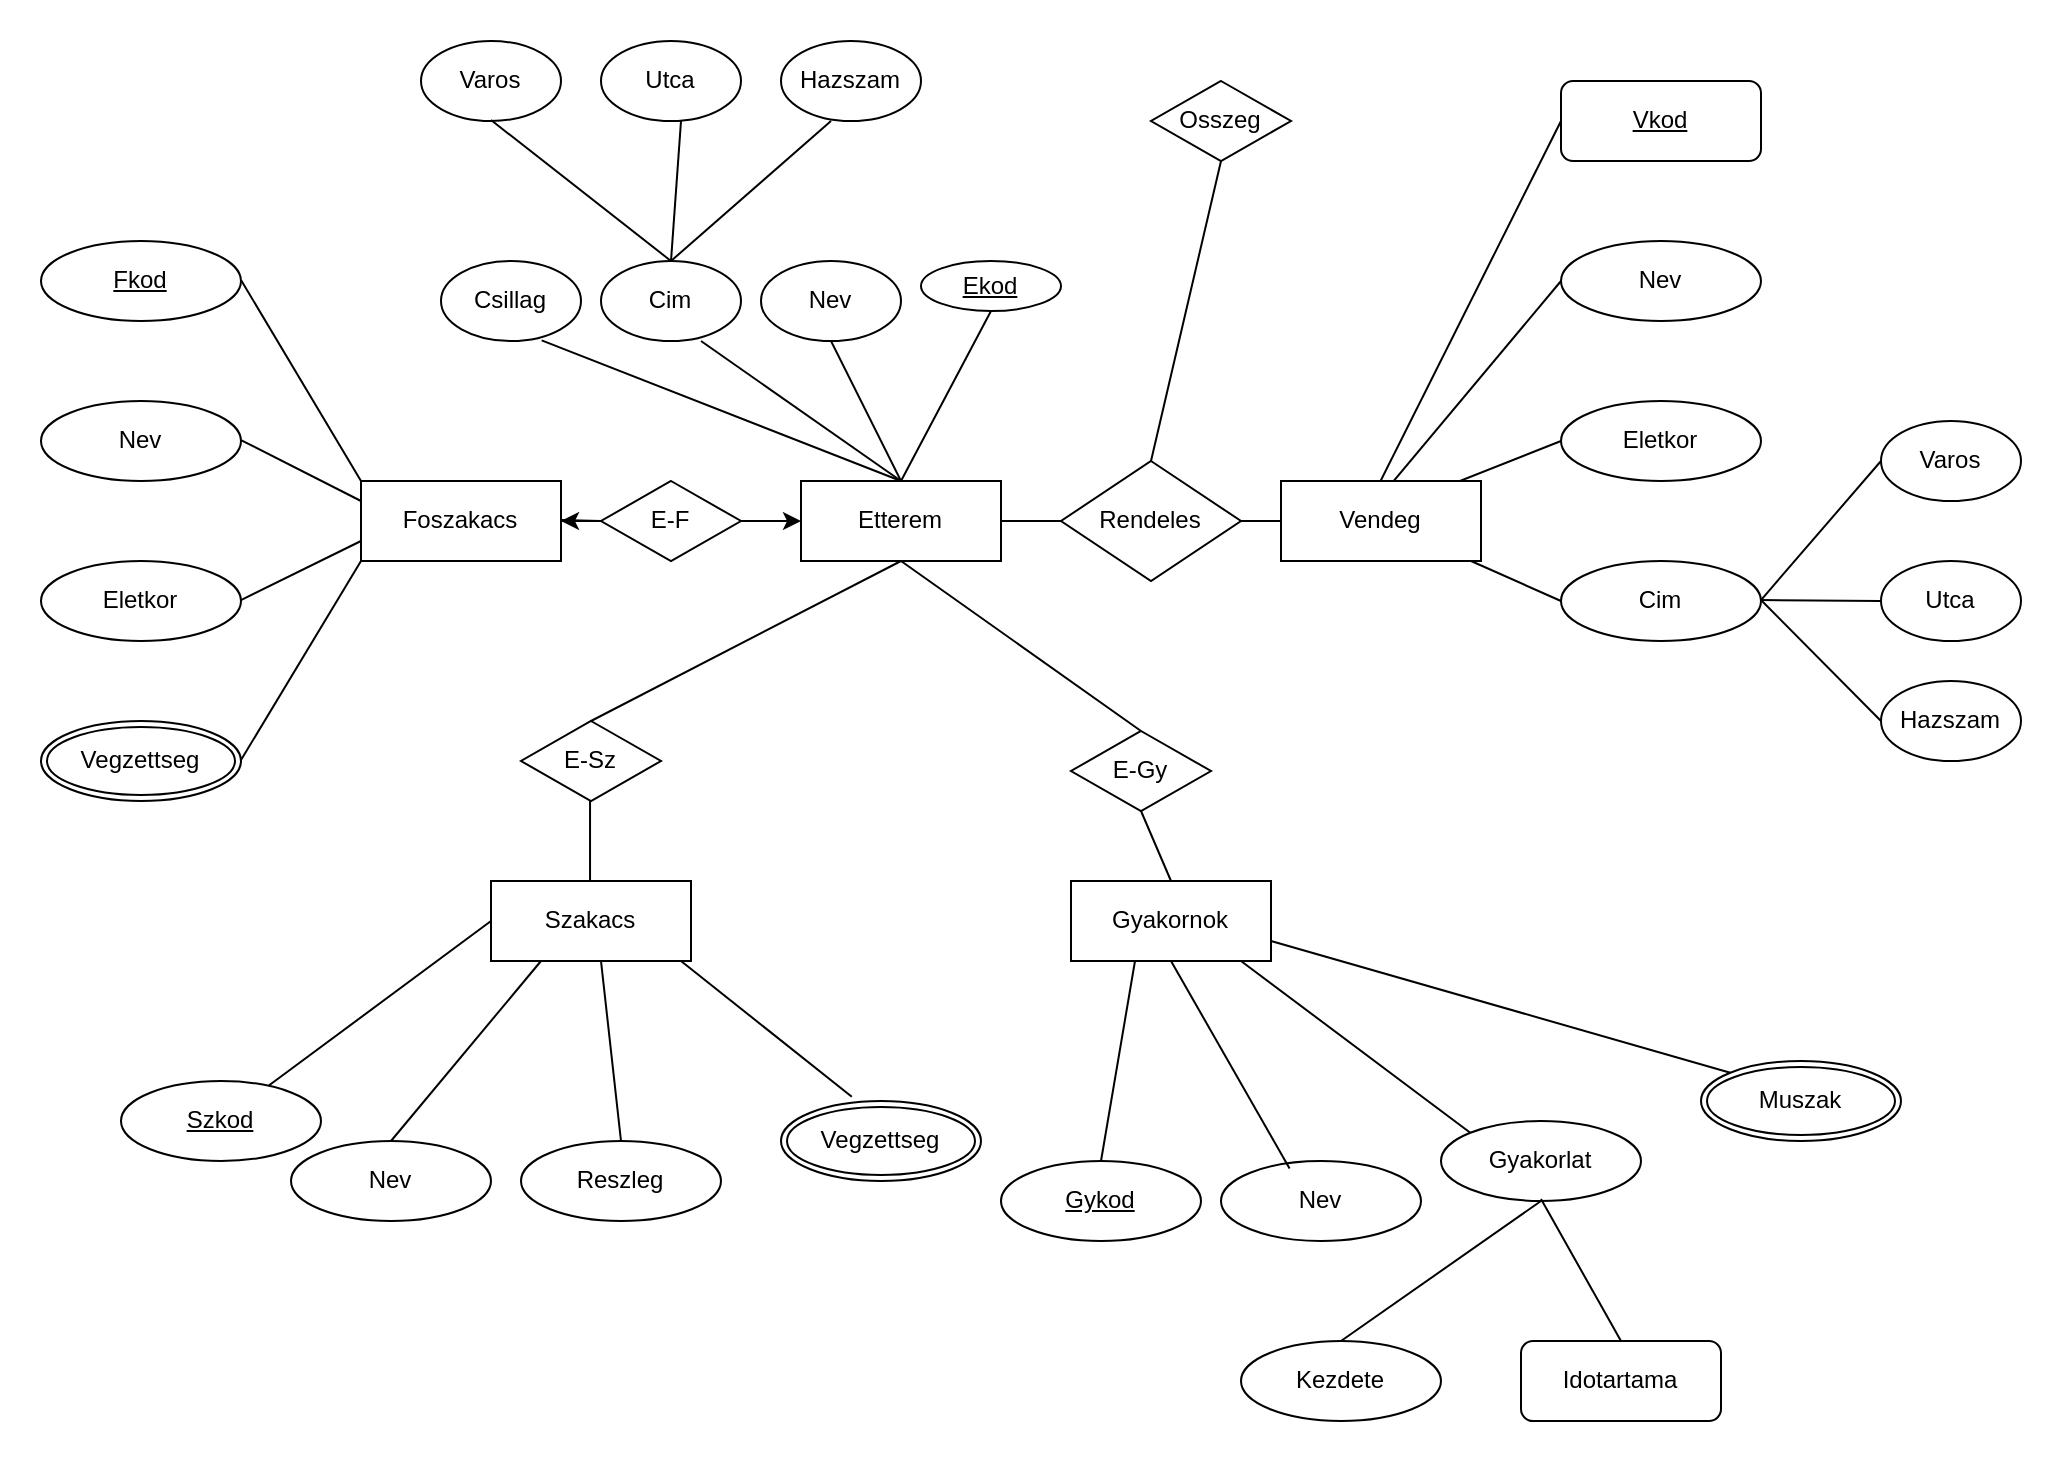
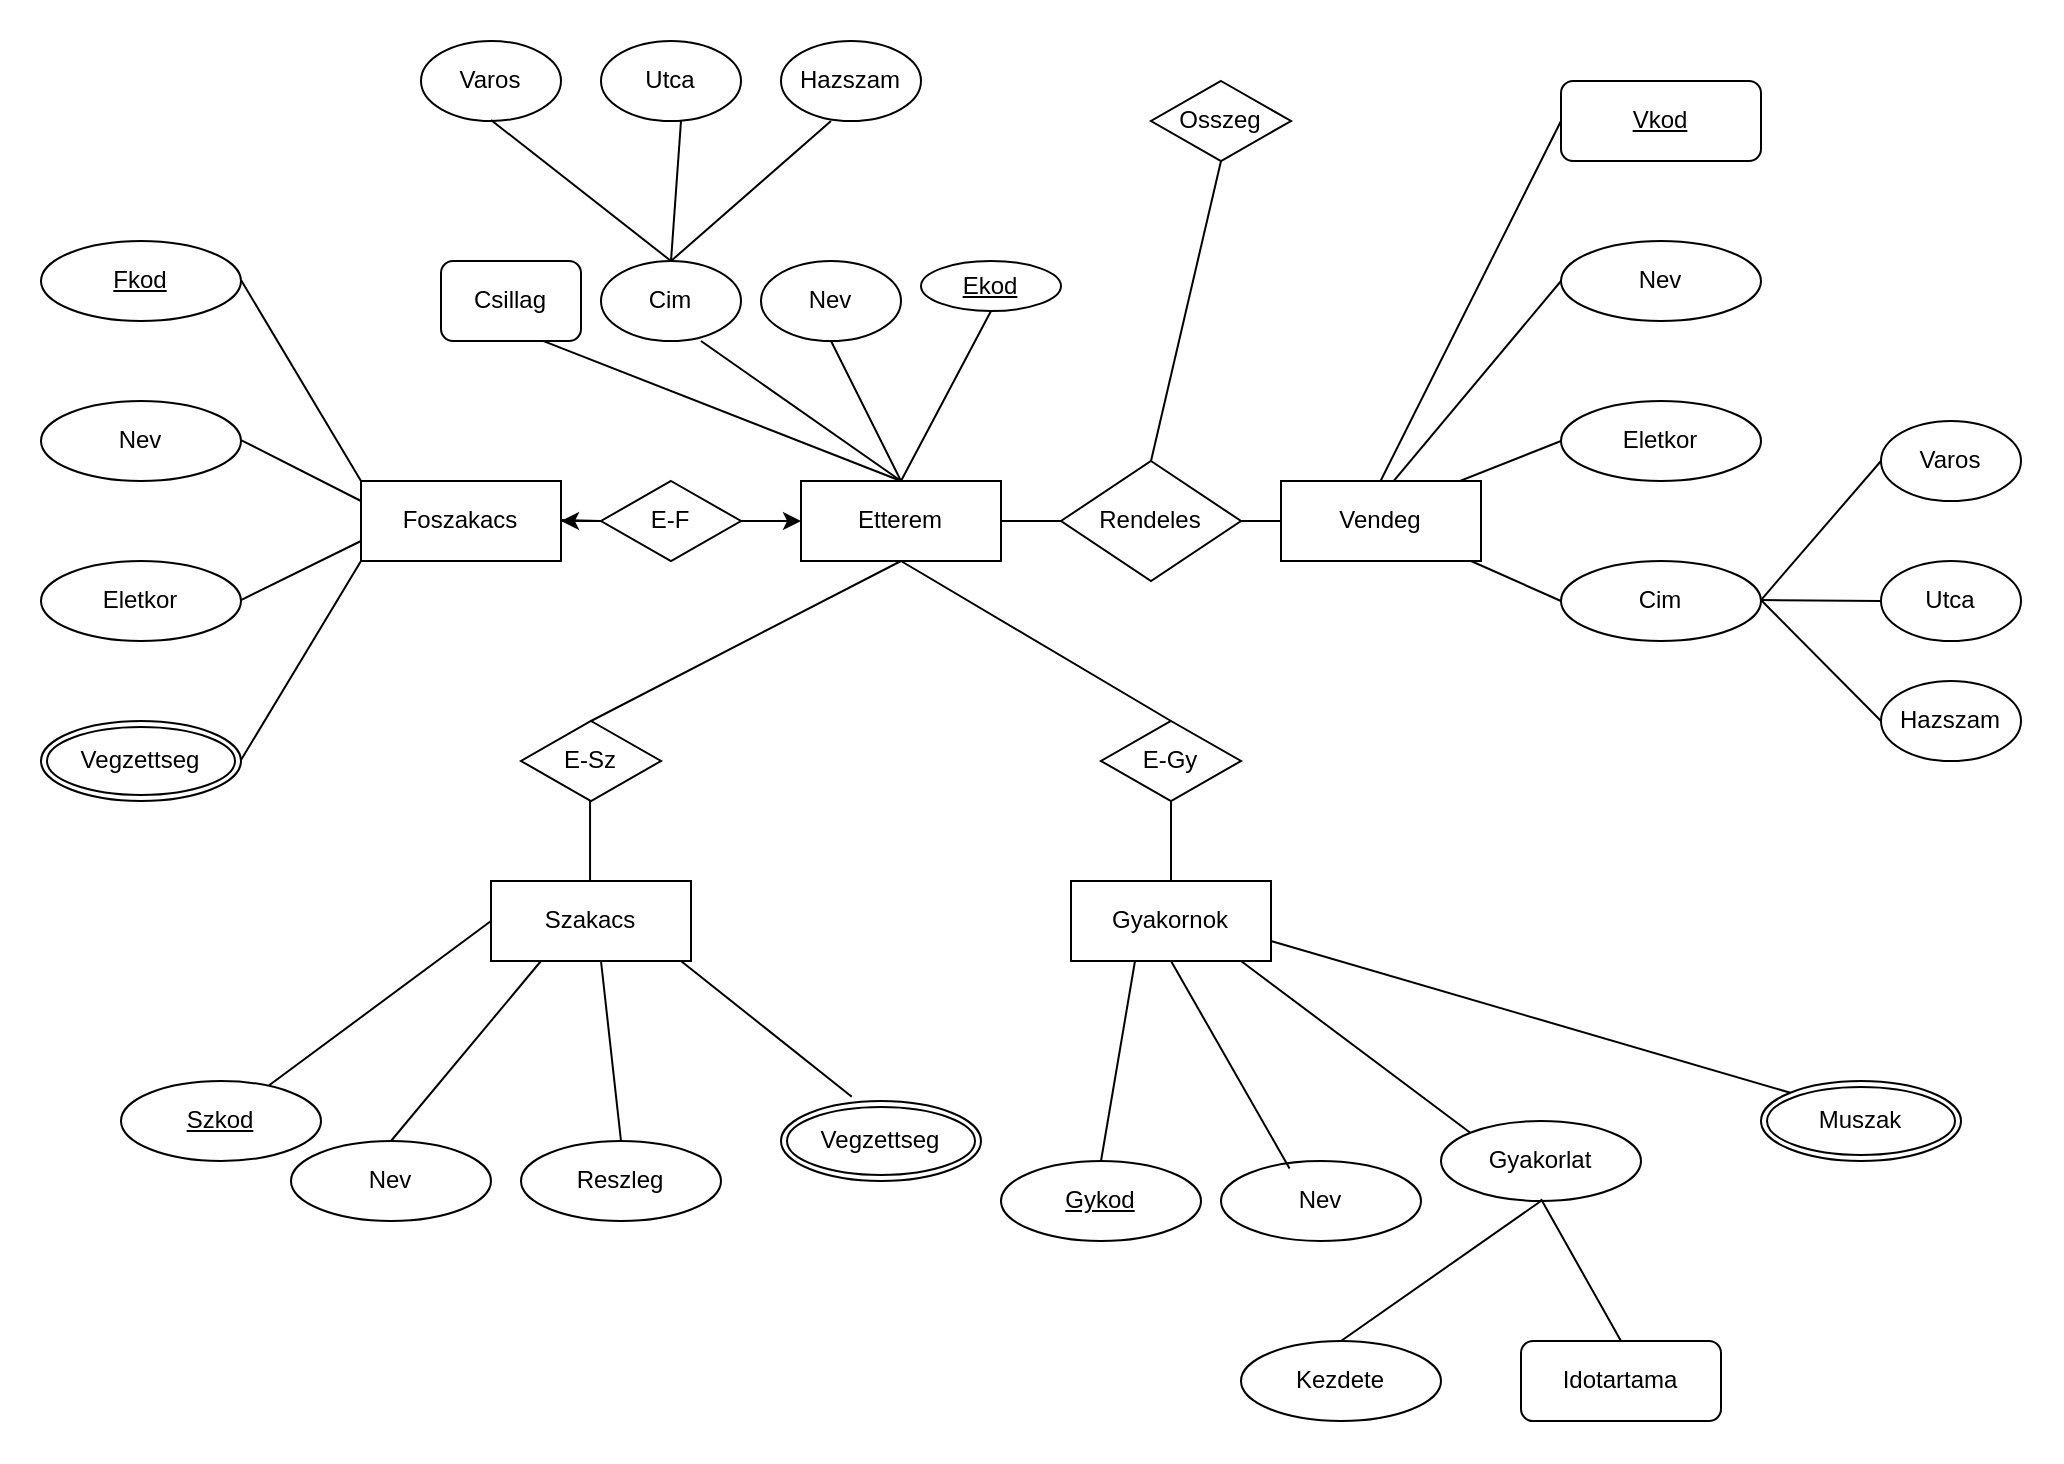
(511, 301) -> (511, 301)
(1141, 771) -> (1171, 761)
(1801, 1101) -> (1861, 1121)
